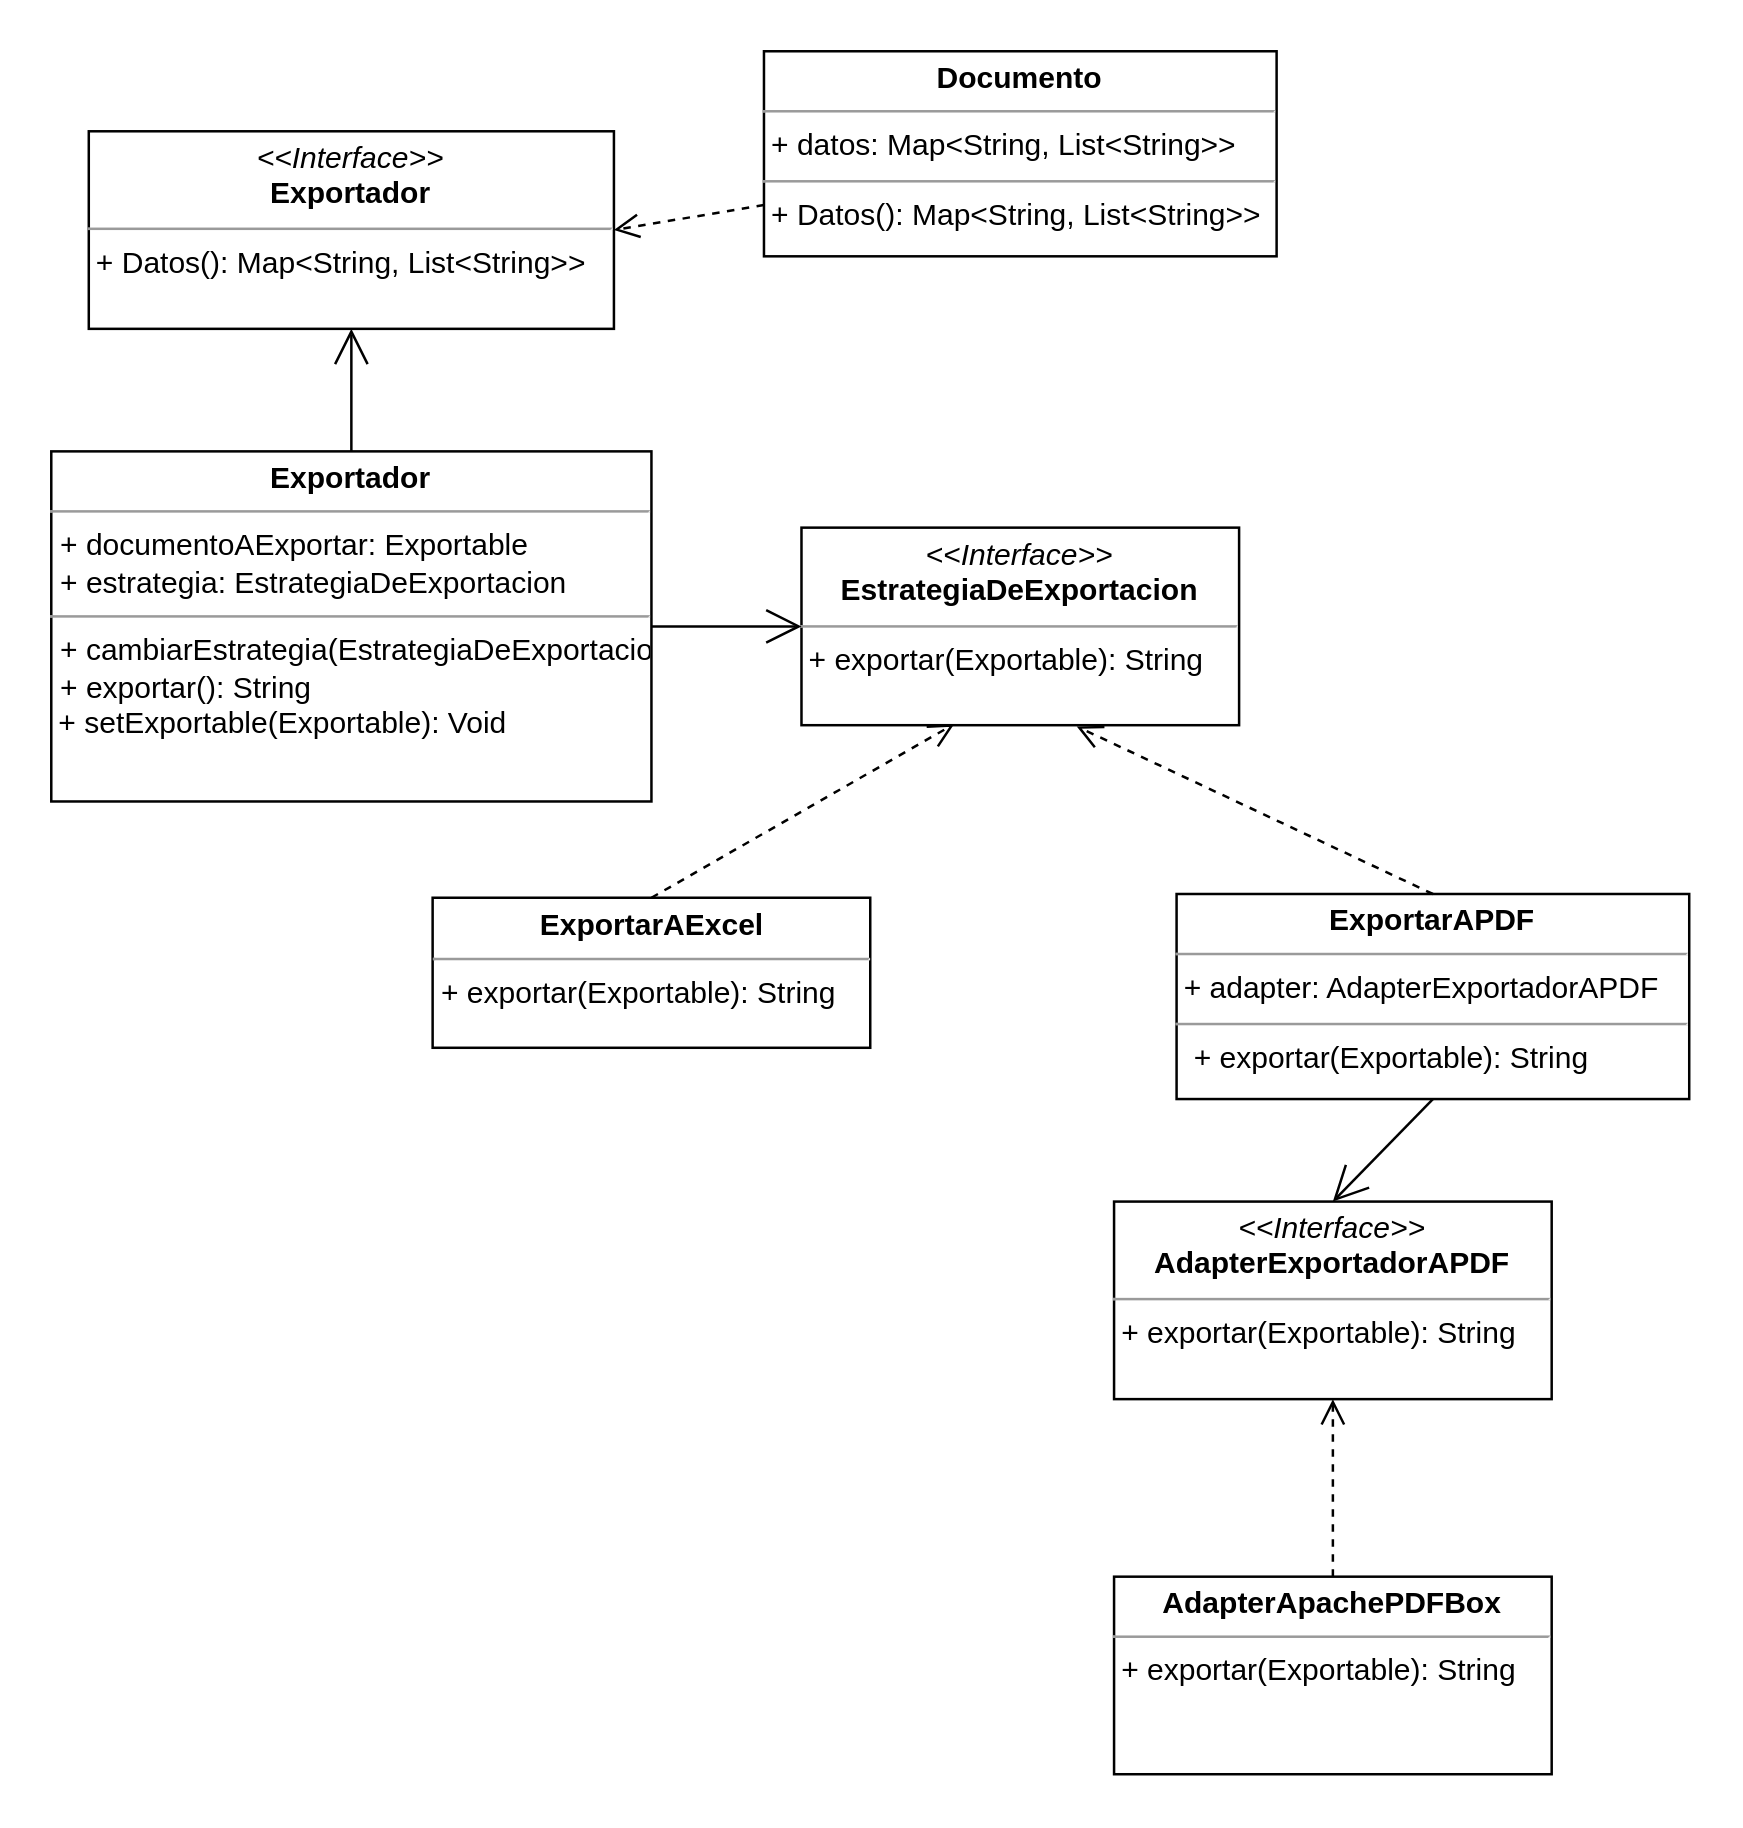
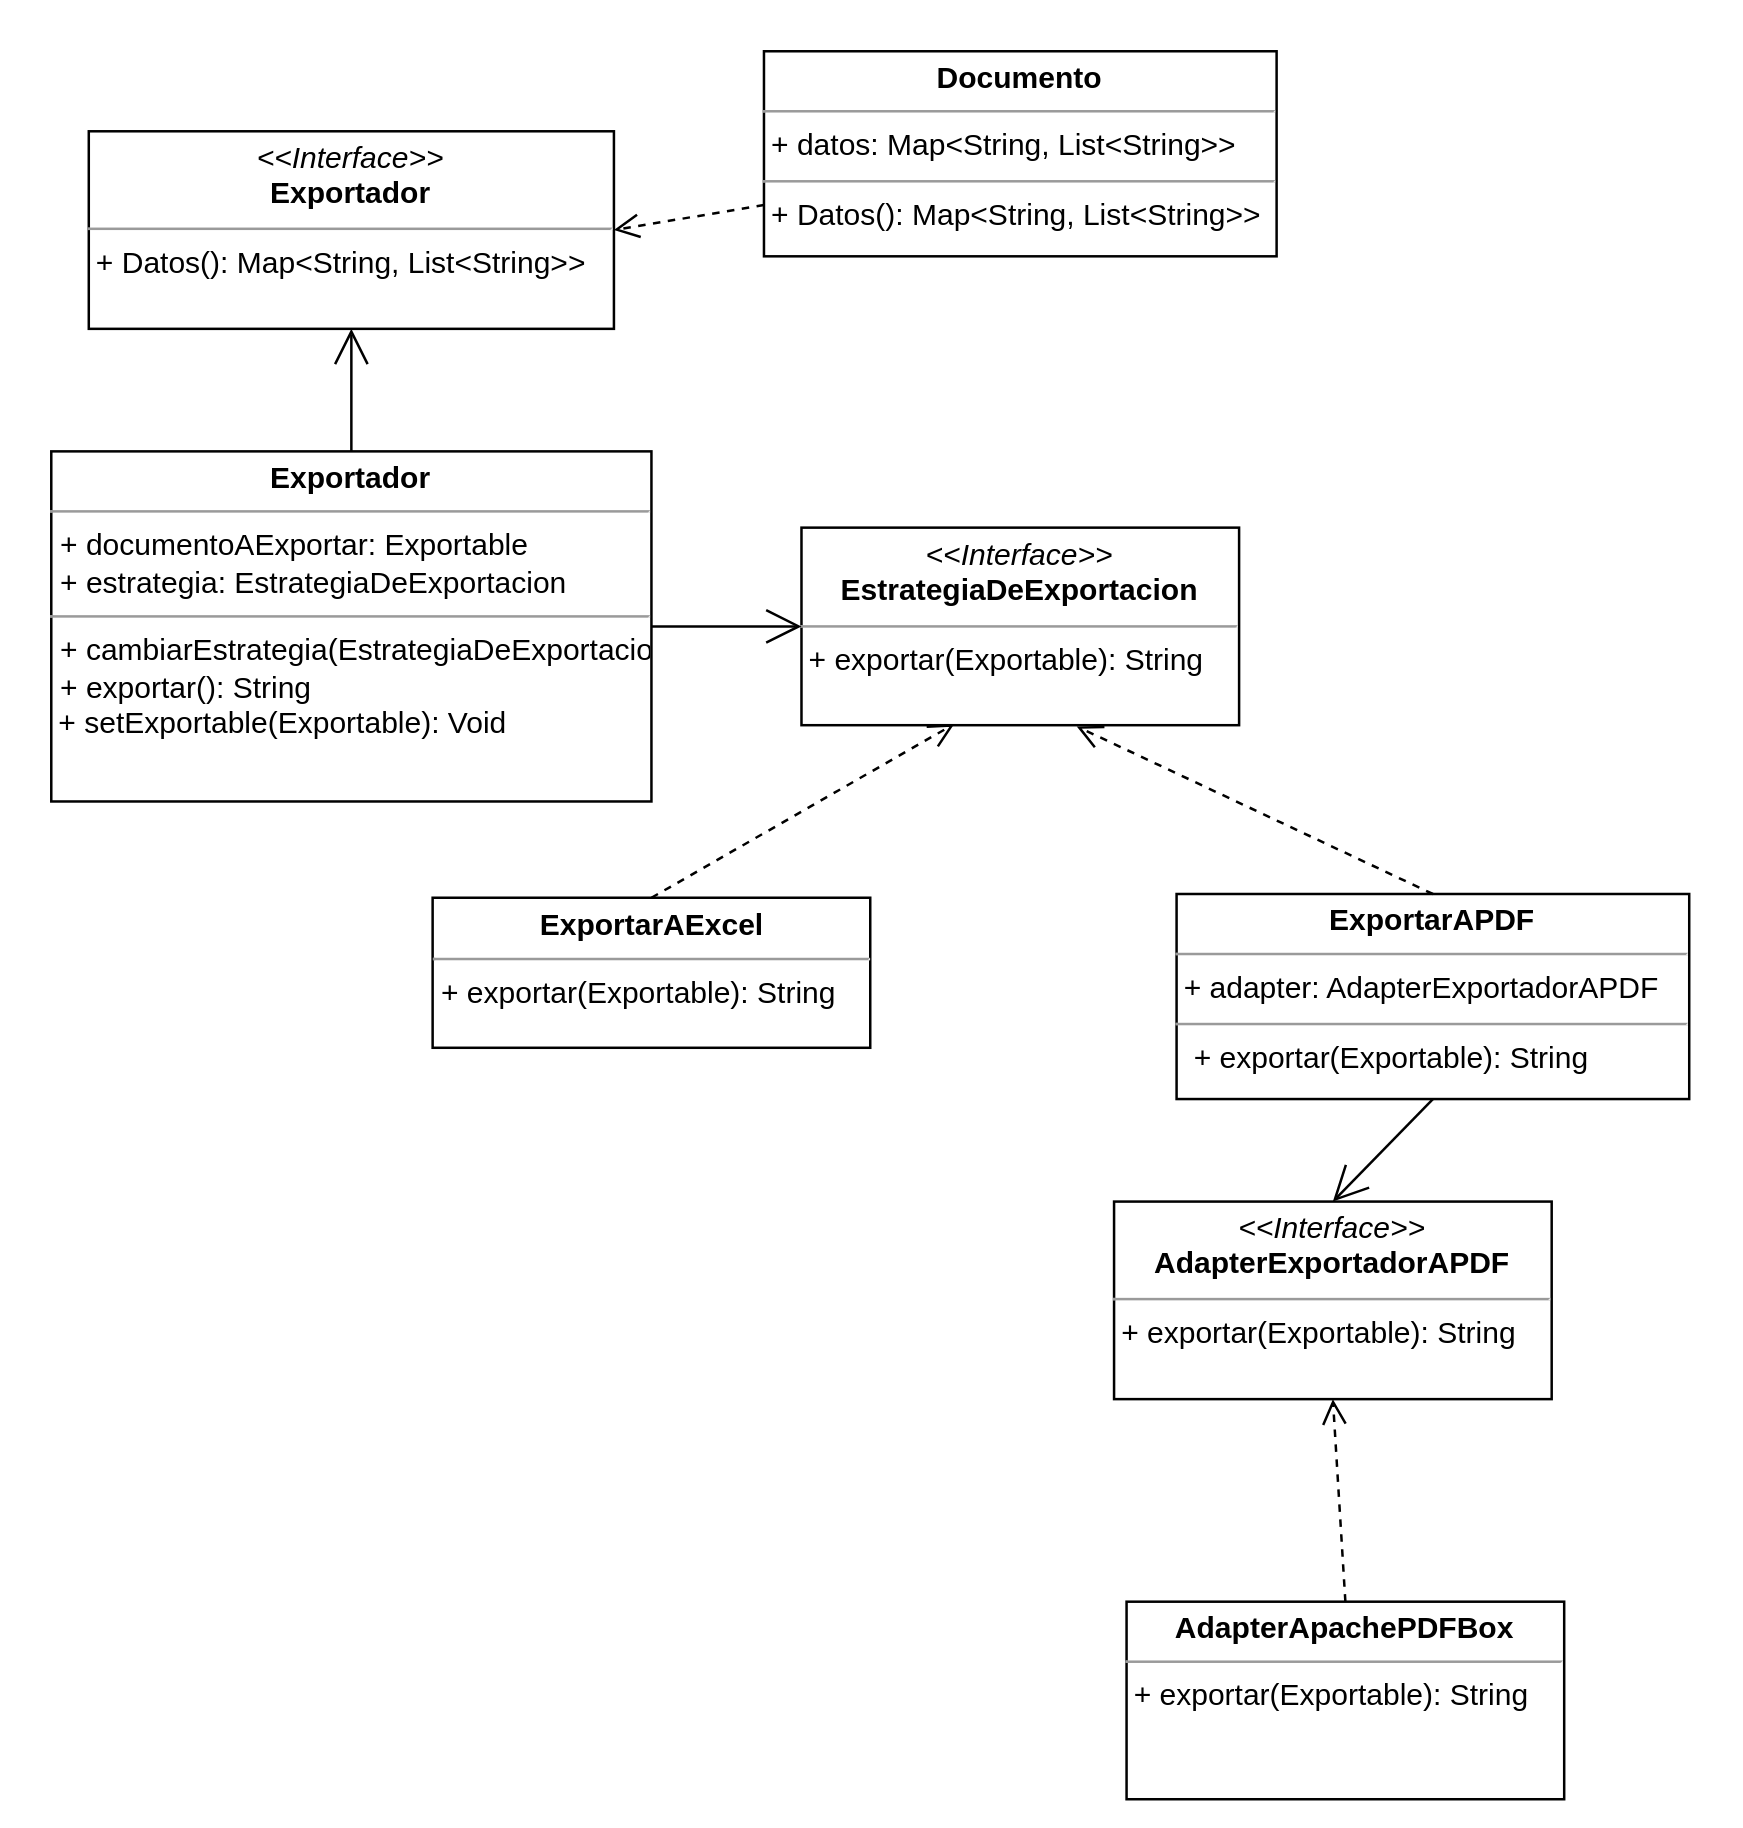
(1333, 1675) -> (1345, 1700)
